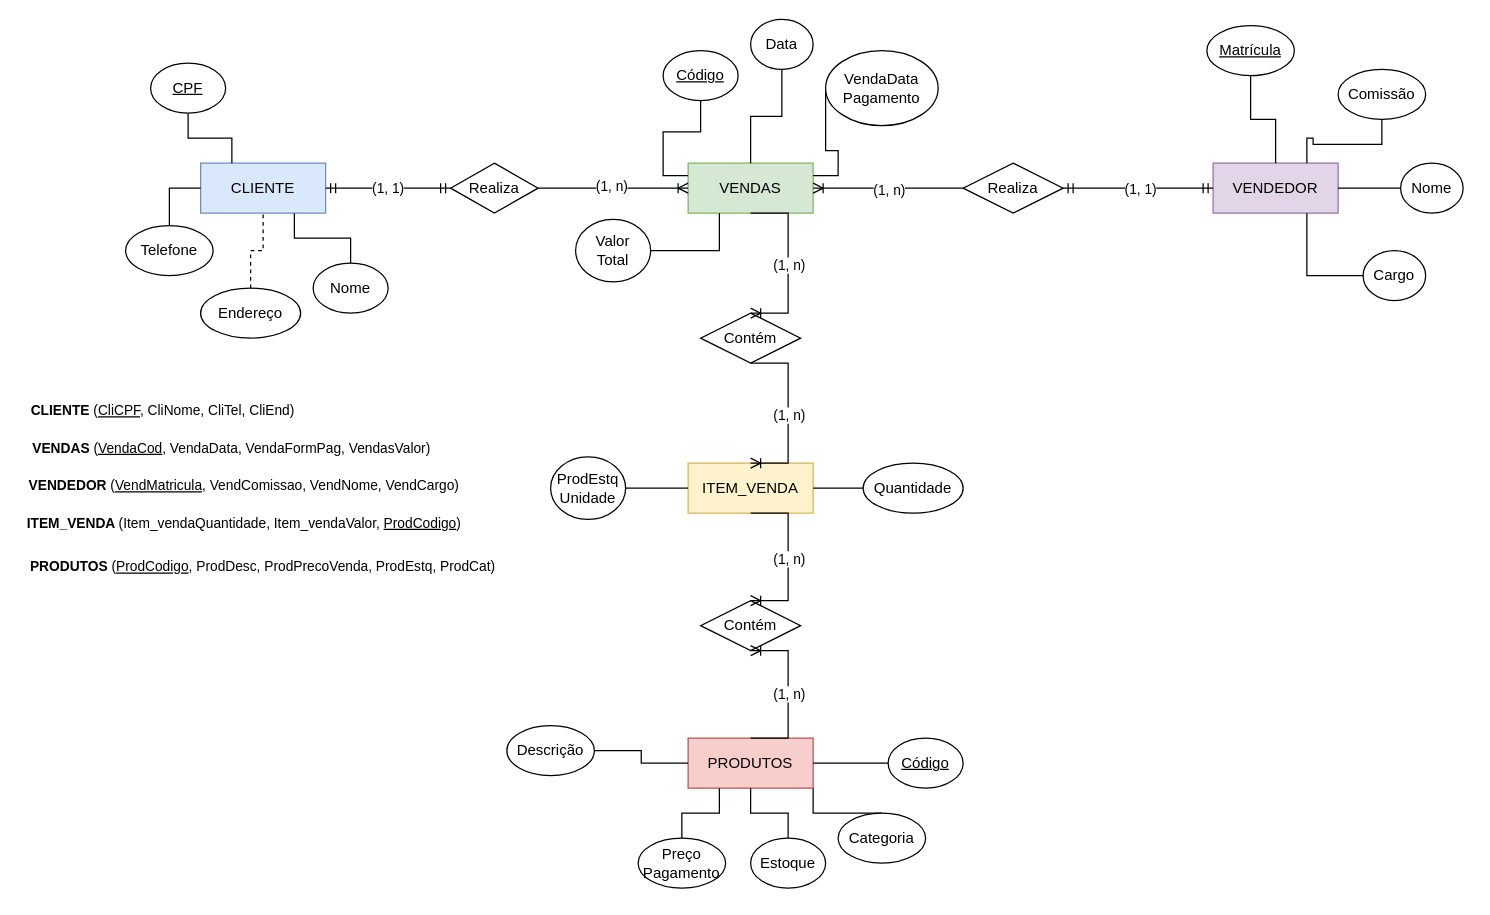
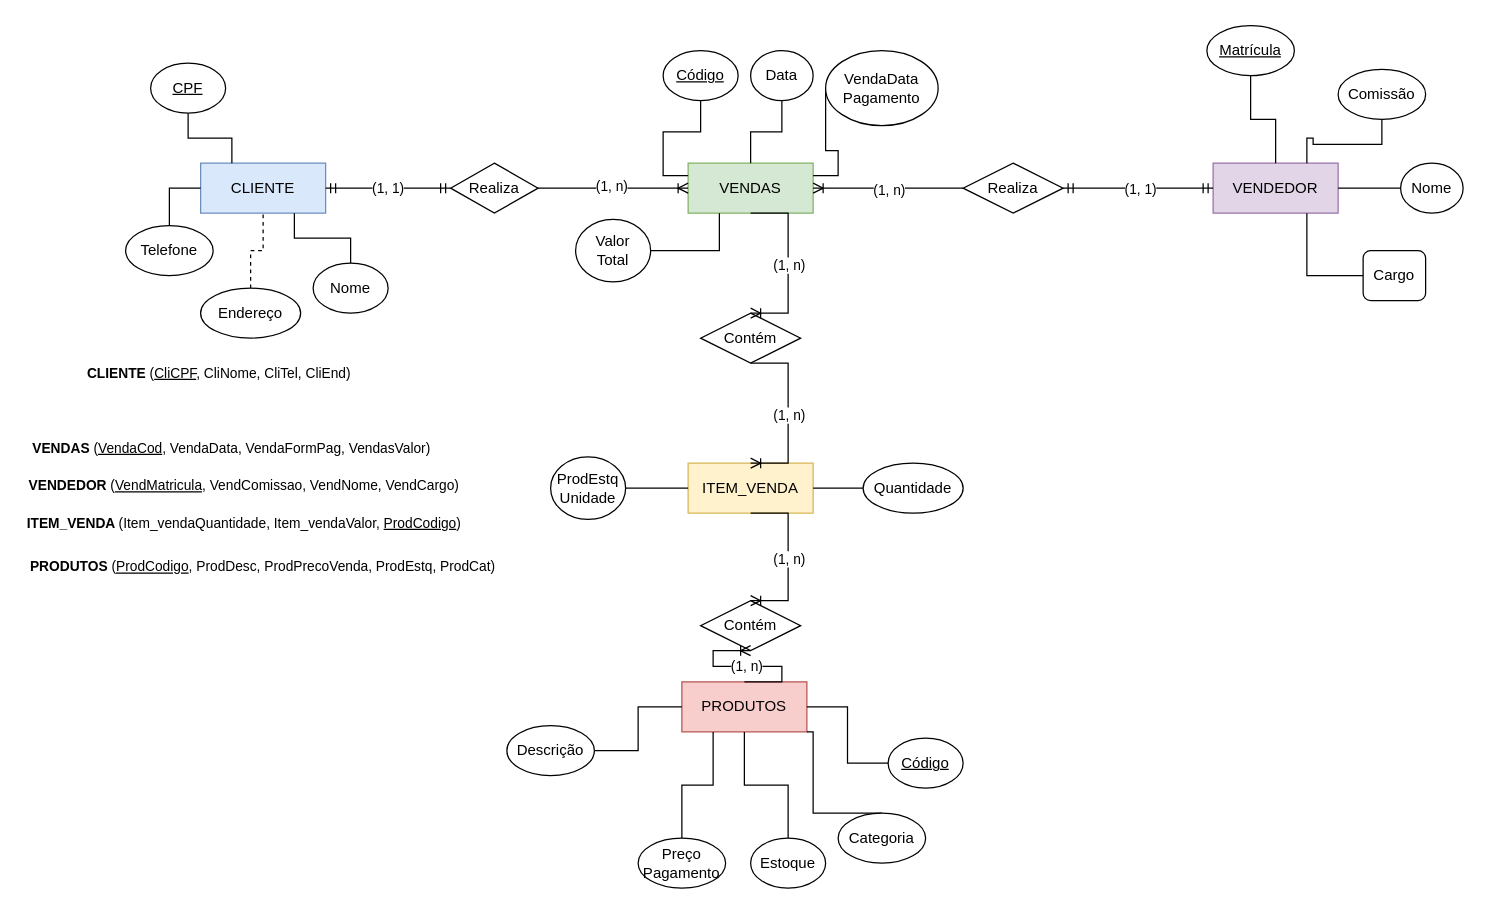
(782, 44) -> (782, 76)
(1394, 276) -> (1394, 276)
(163, 410) -> (219, 373)
(751, 763) -> (744, 707)
